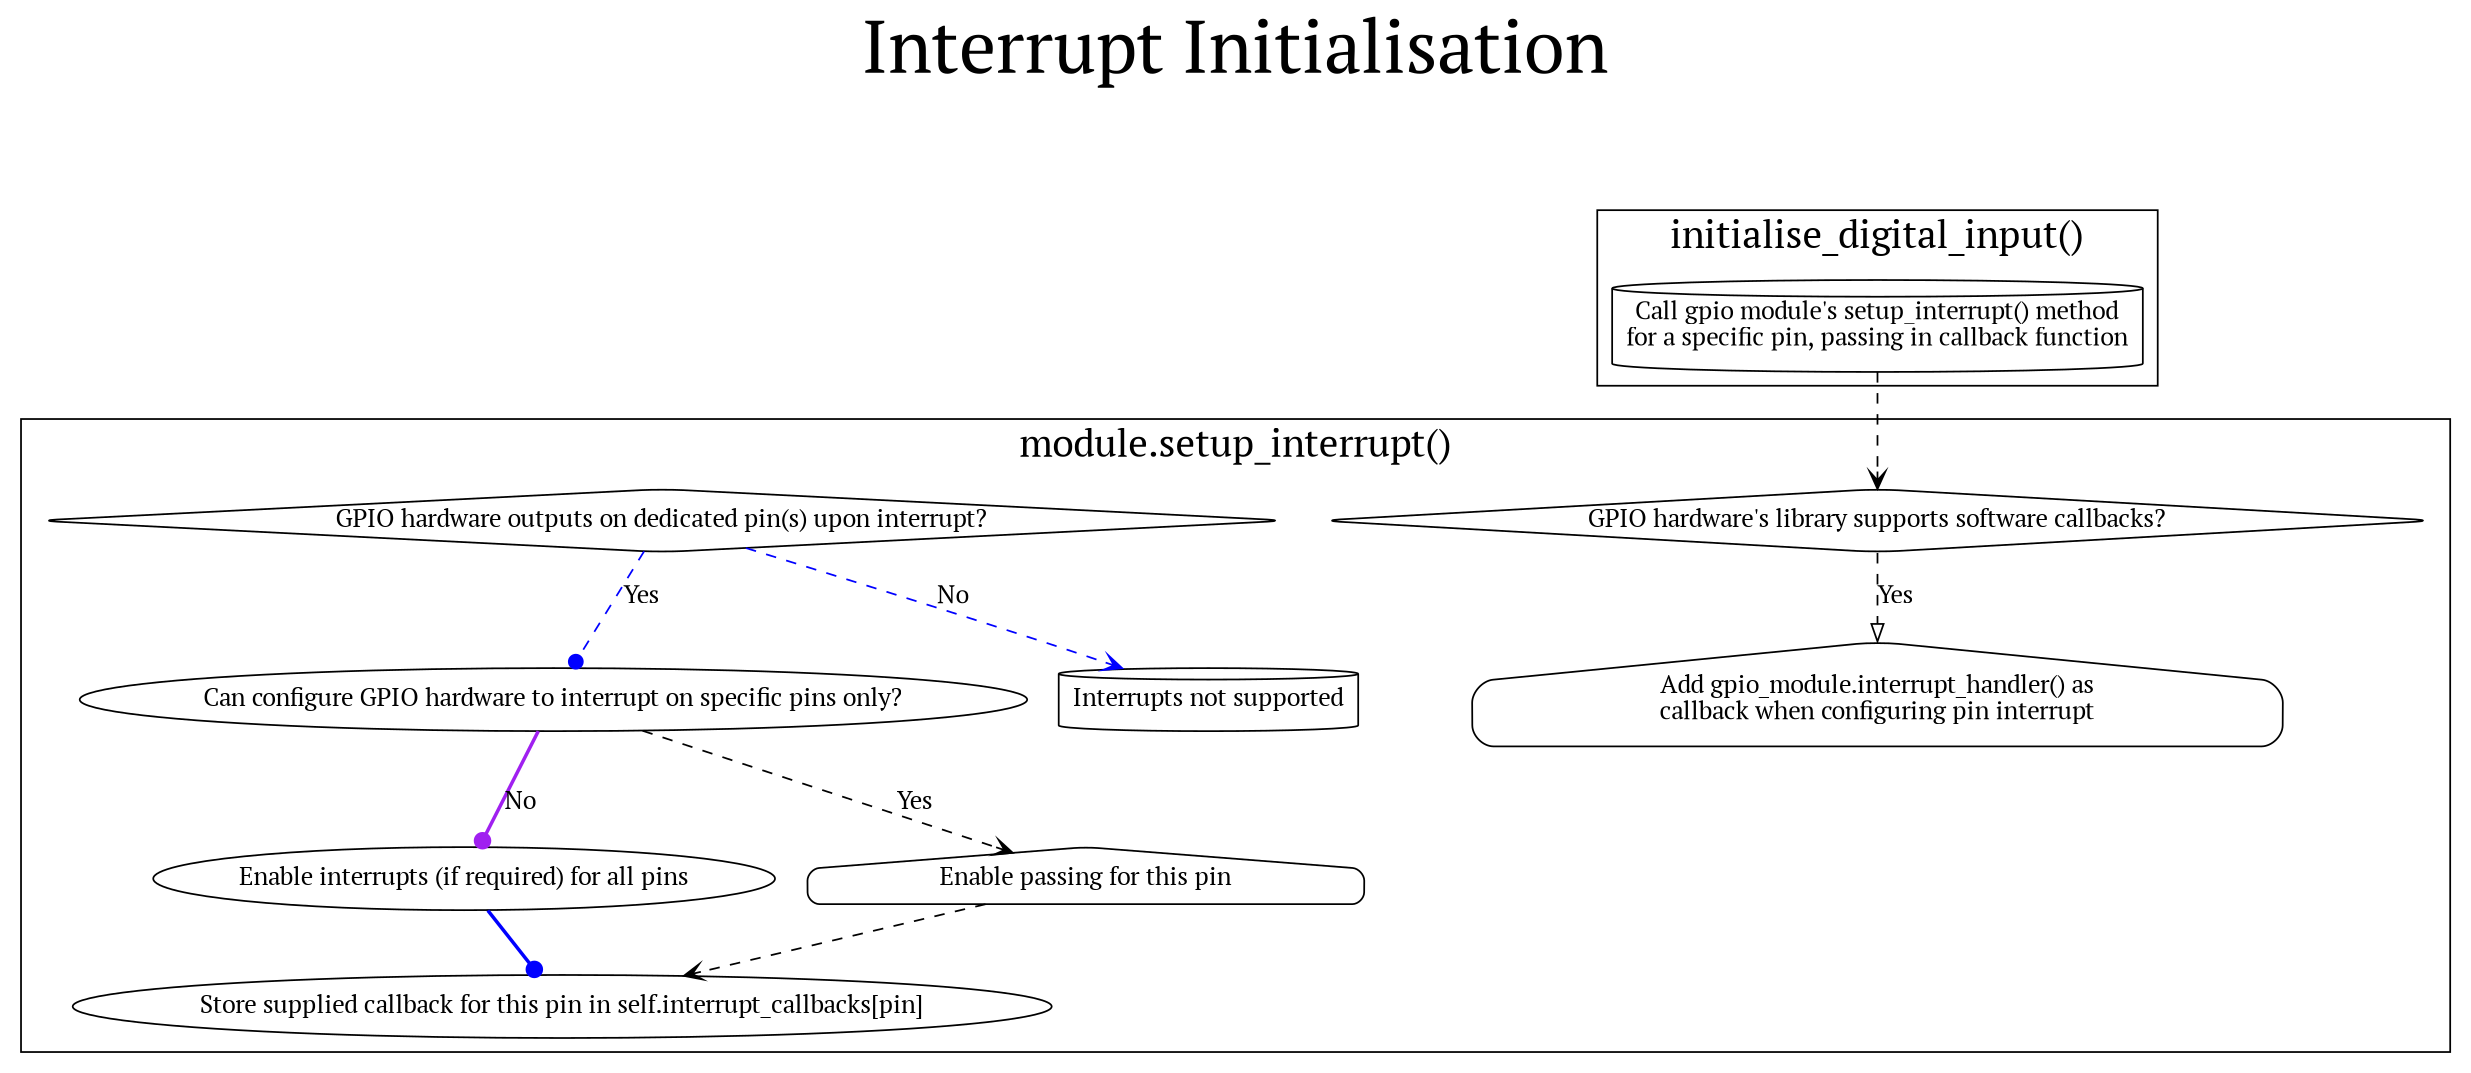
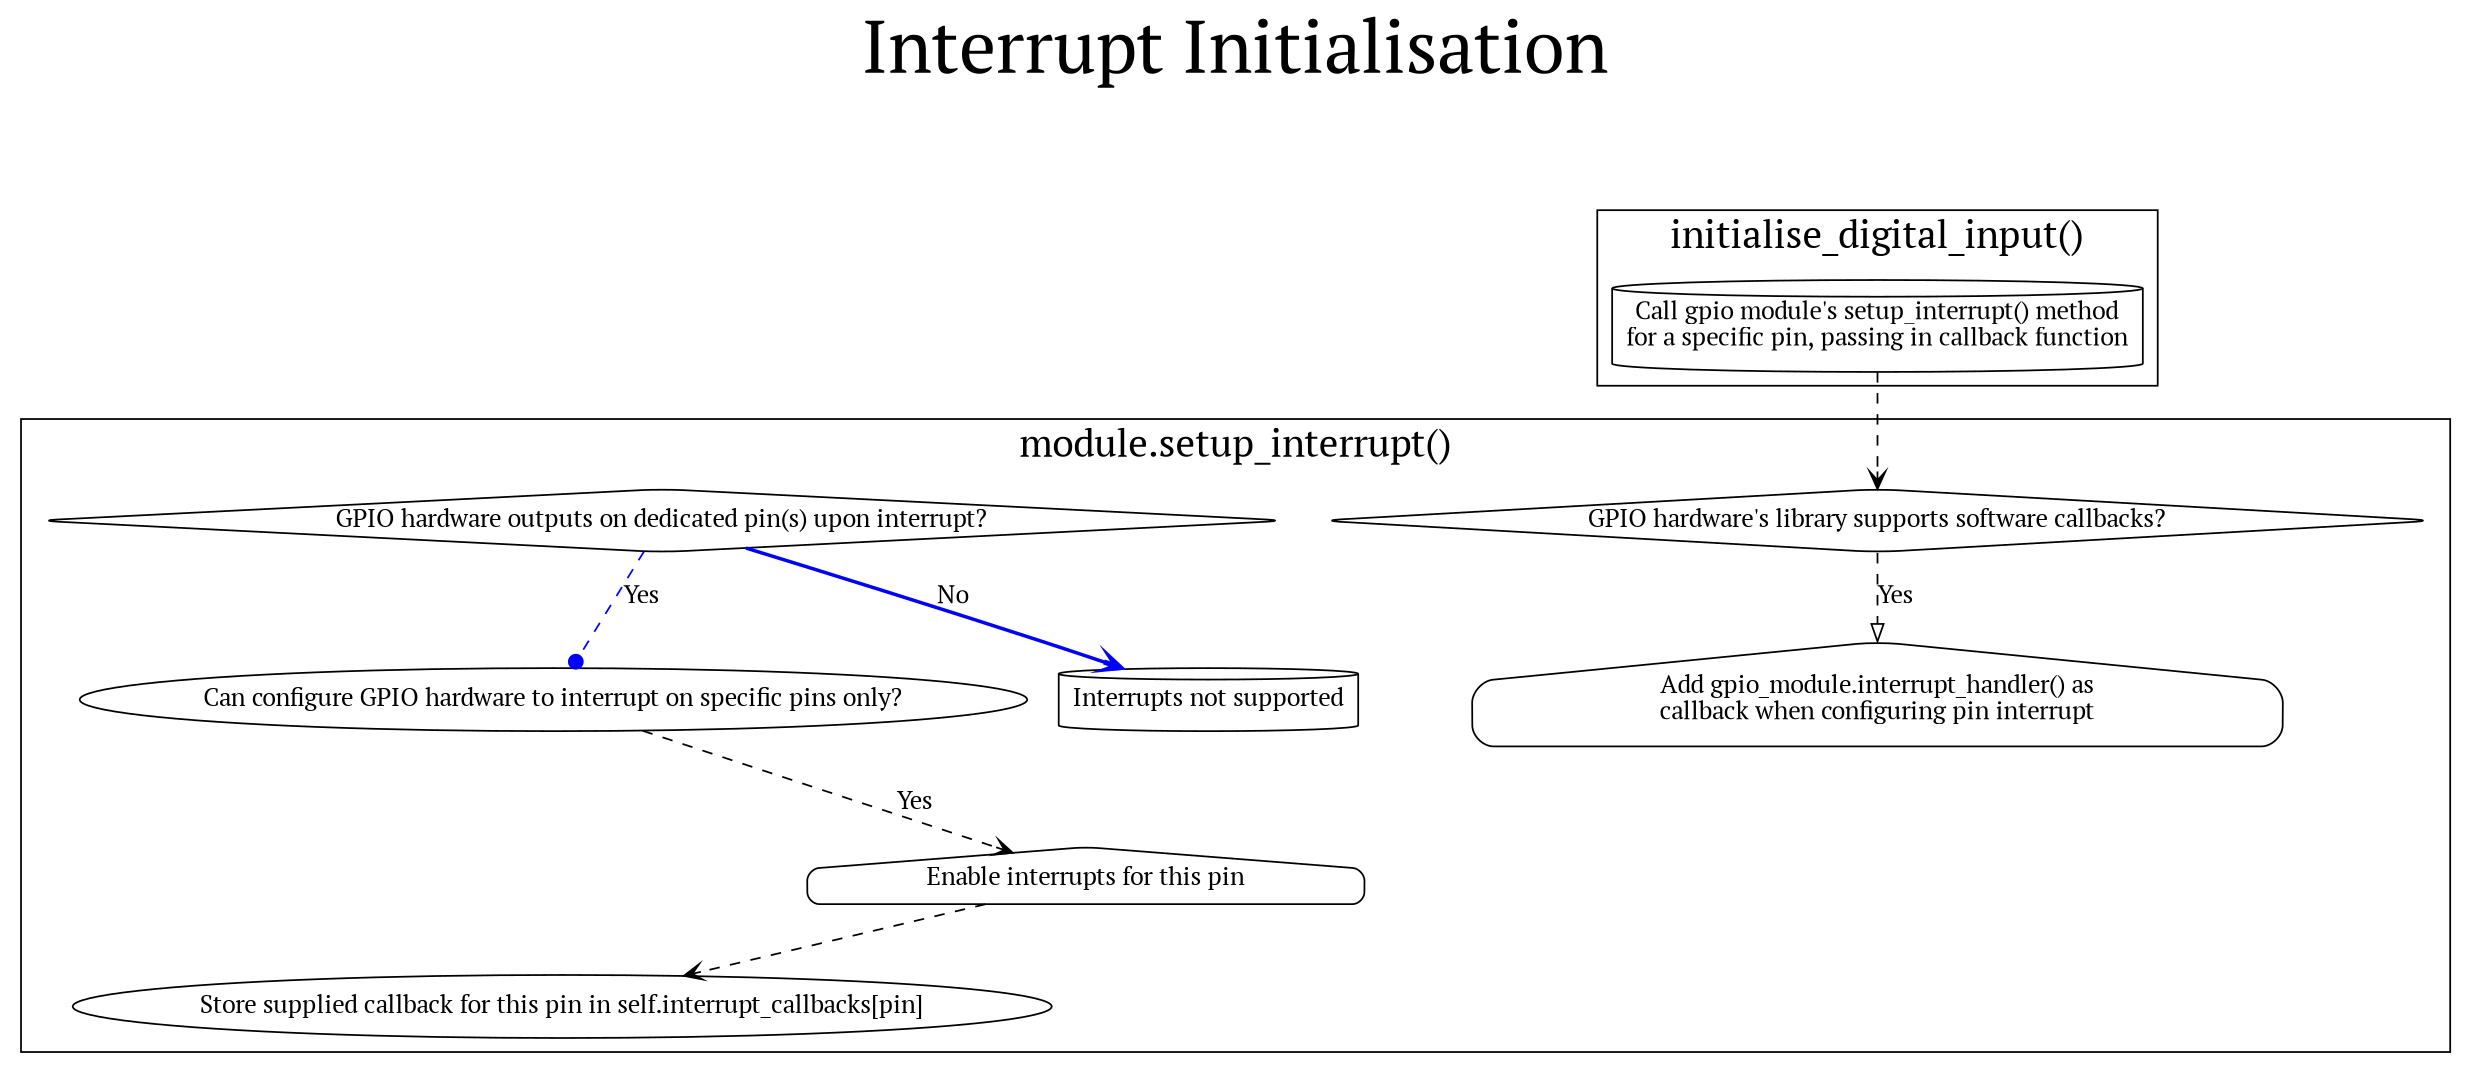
(926, 604) -> (926, 604)
(464, 879) -> none
(1086, 879) -> (1086, 879)
